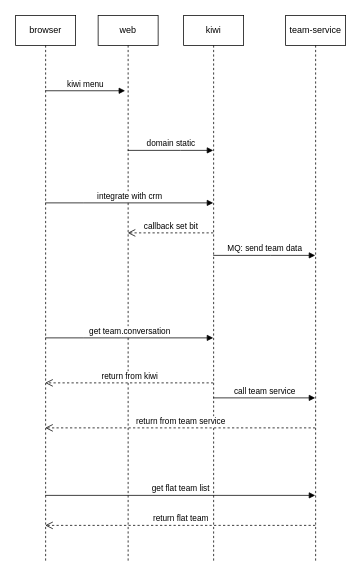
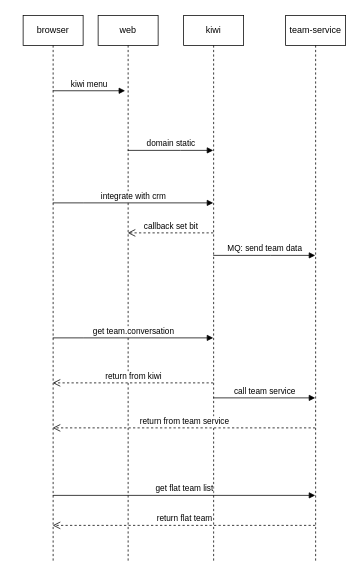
(45, 289) -> (53, 289)
